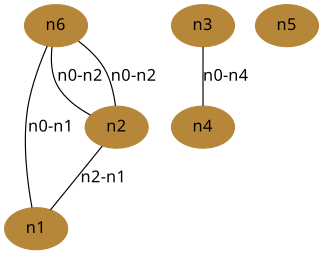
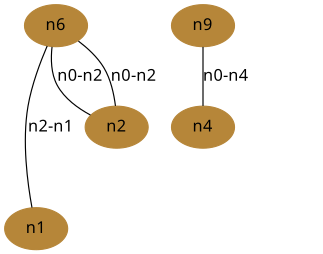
(203, 26) -> (203, 26)
(287, 26) -> none
(51, 127) -> (51, 127)
(76, 178) -> none
